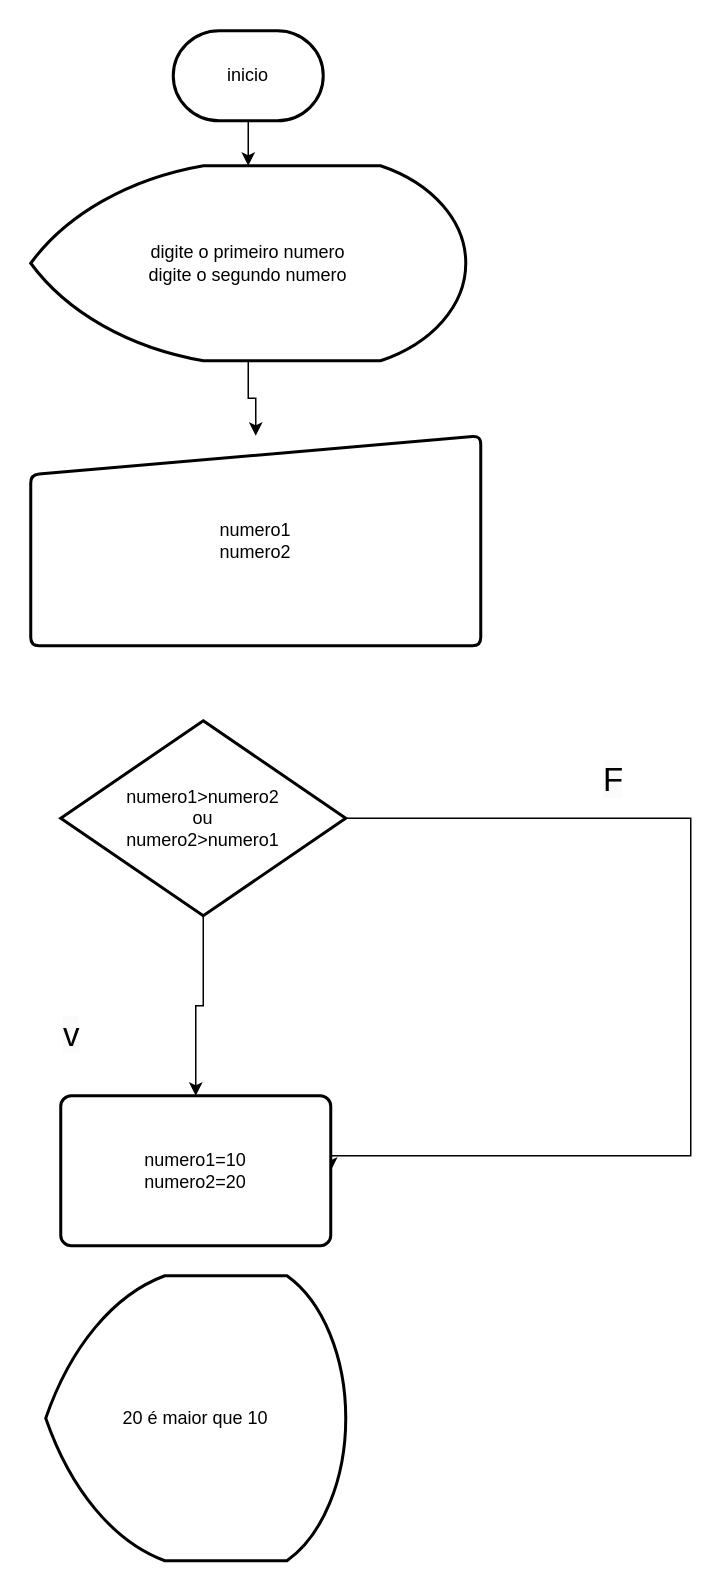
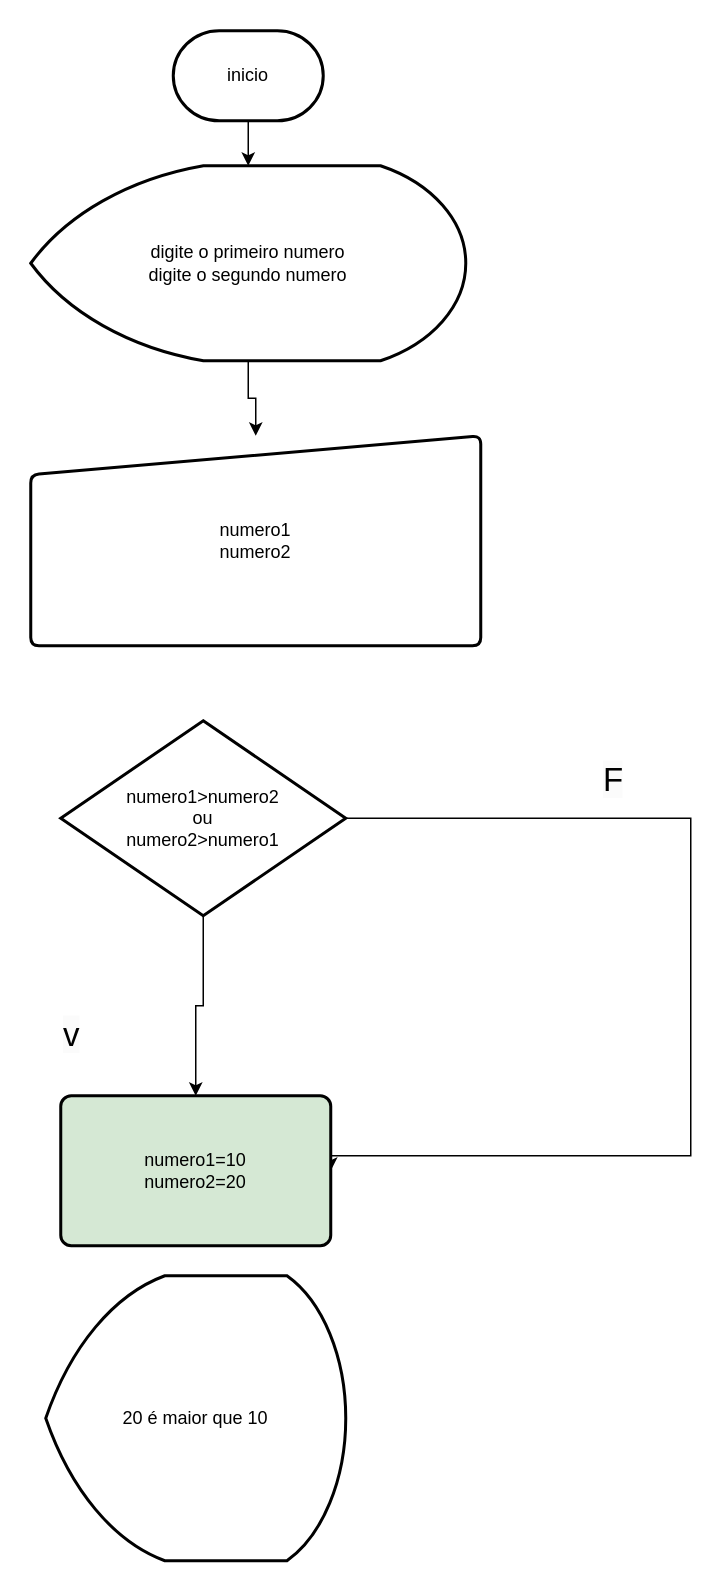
(196, 1171) -> (196, 1171)
